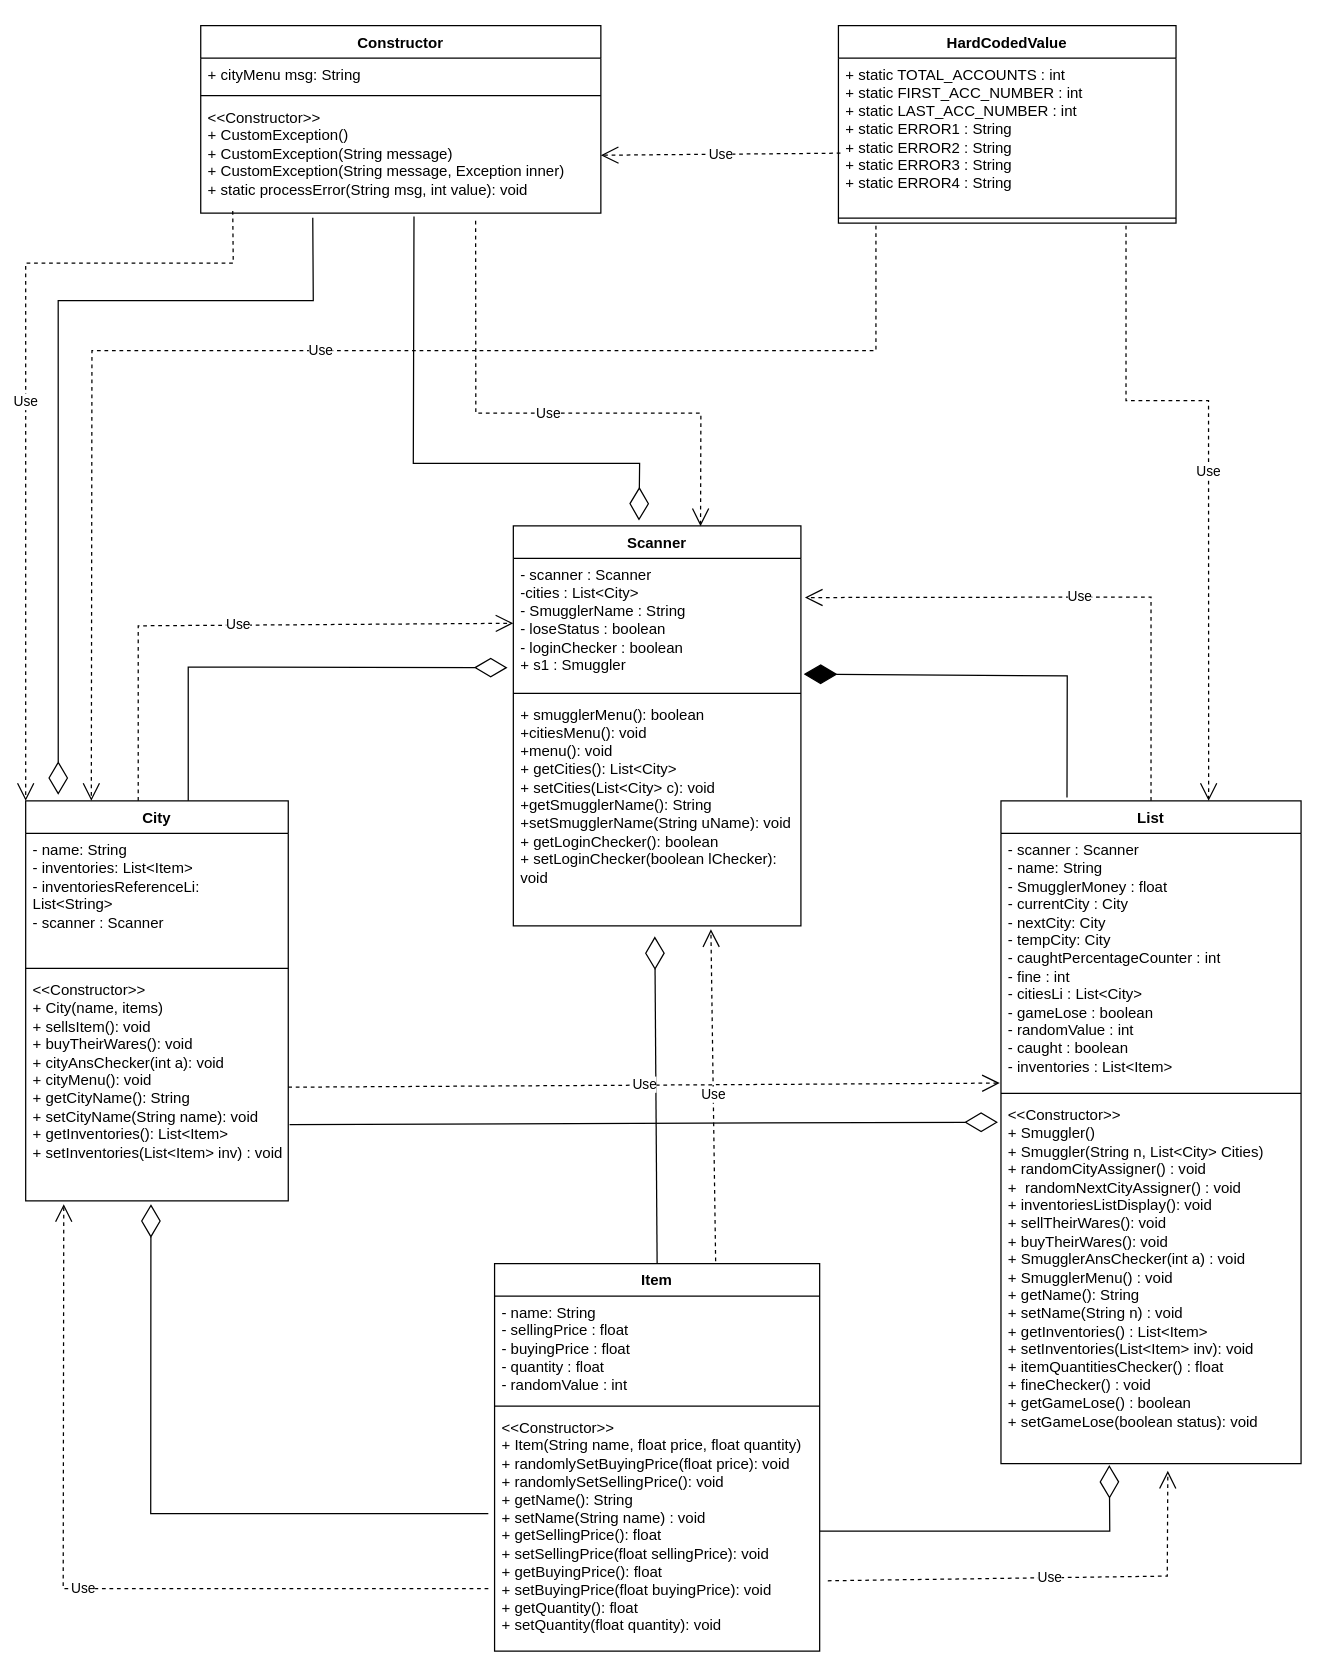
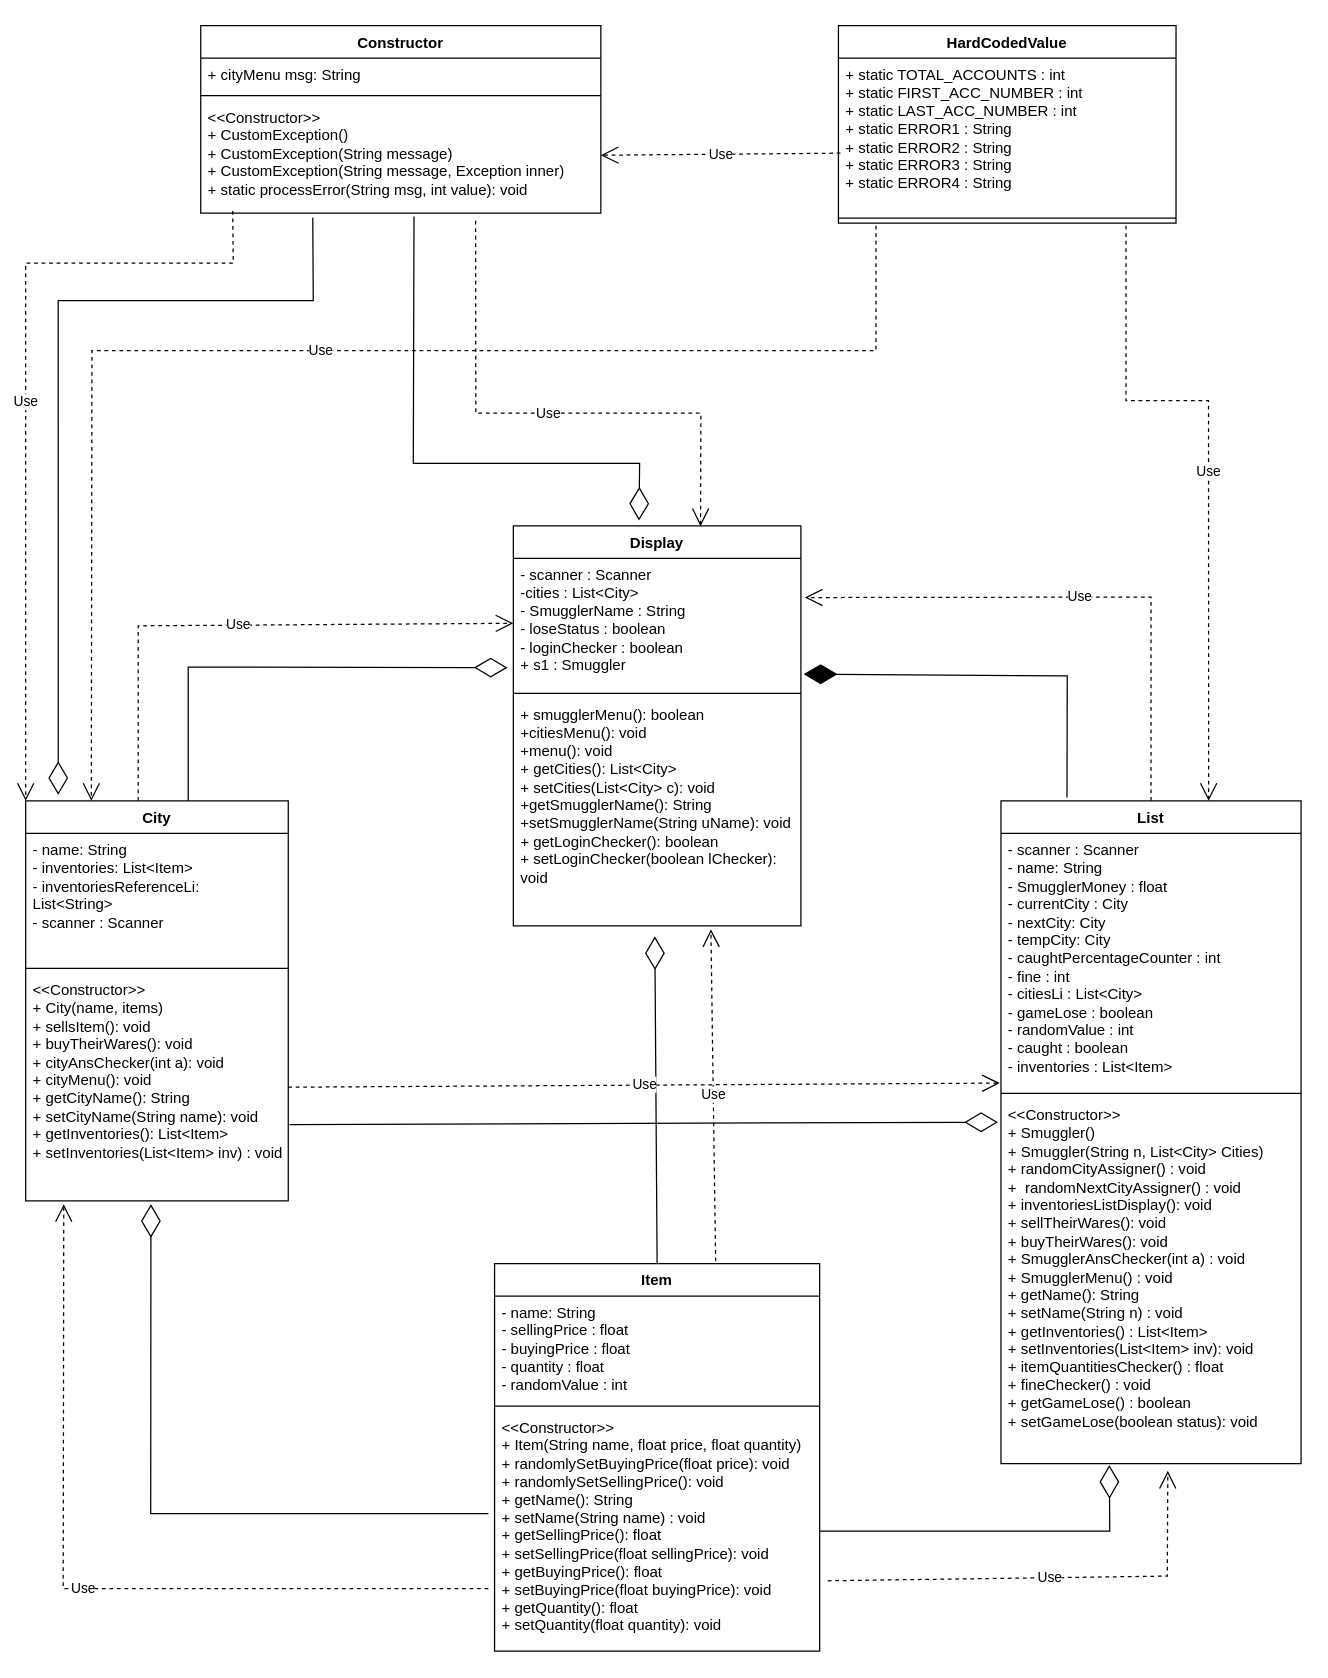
(657, 543) -> (657, 543)
